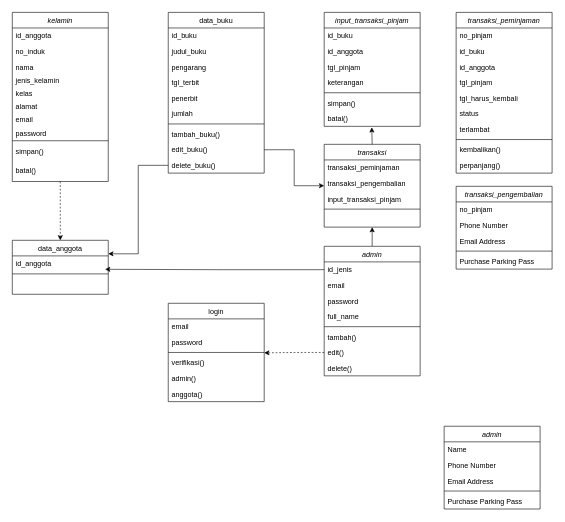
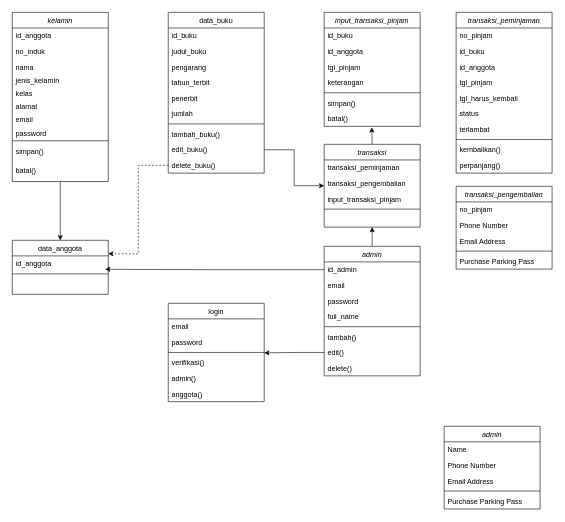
(190, 83) -> (195, 83)
(60, 209) -> (60, 209)
(138, 209) -> (138, 209)
(342, 270) -> (342, 270)
(295, 353) -> (295, 353)
